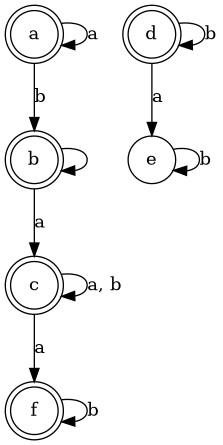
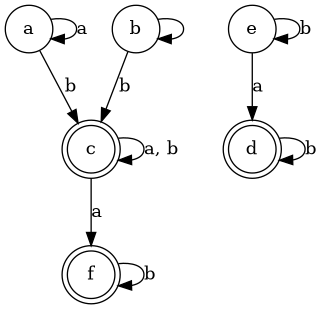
(34, 34) -> (29, 29)
(34, 90) -> (56, 81)
(152, 93) -> (252, 80)
(34, 160) -> (136, 29)
(40, 223) -> (125, 87)
